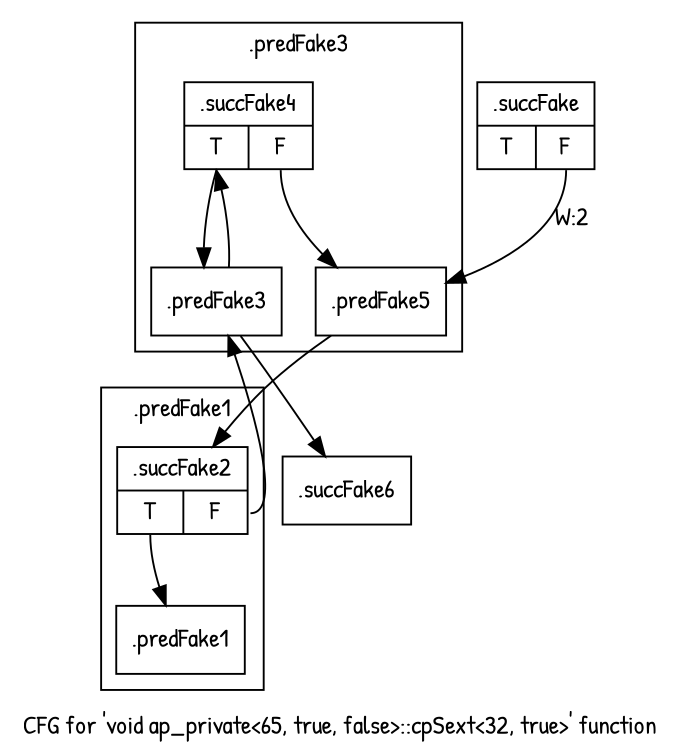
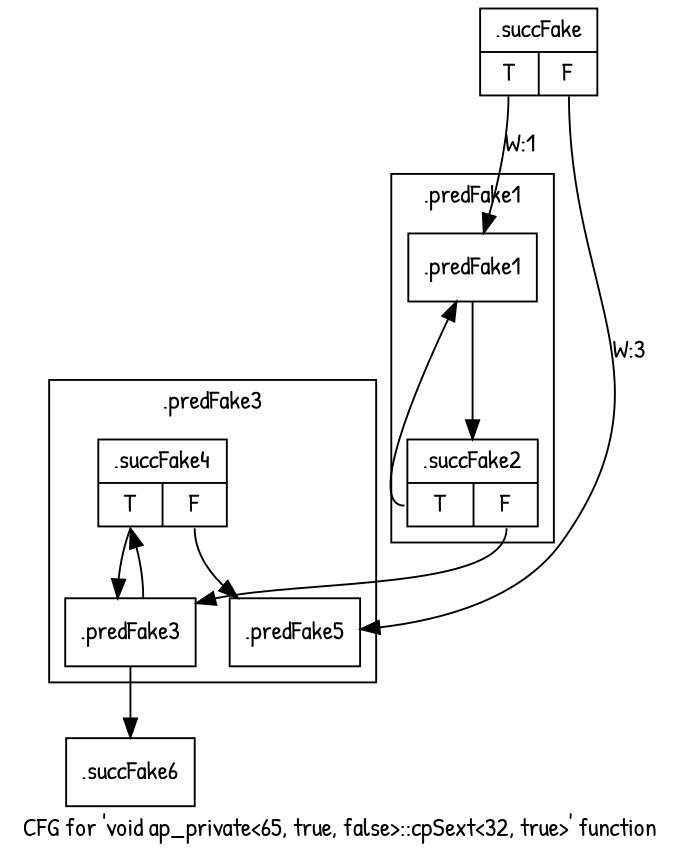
none -> (503, 156)
(573, 218) -> (629, 351)
(282, 373) -> (473, 361)
